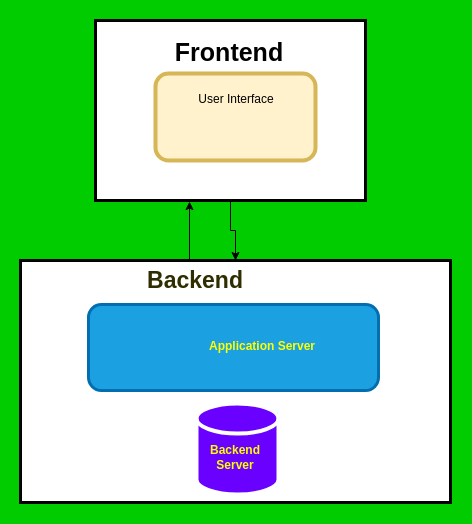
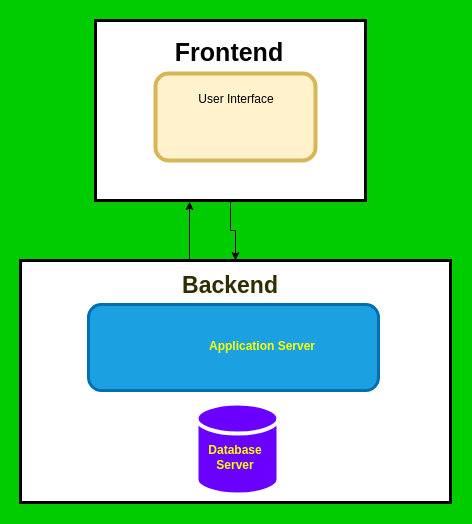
(196, 281) -> (231, 286)
(236, 458) -> (236, 458)
